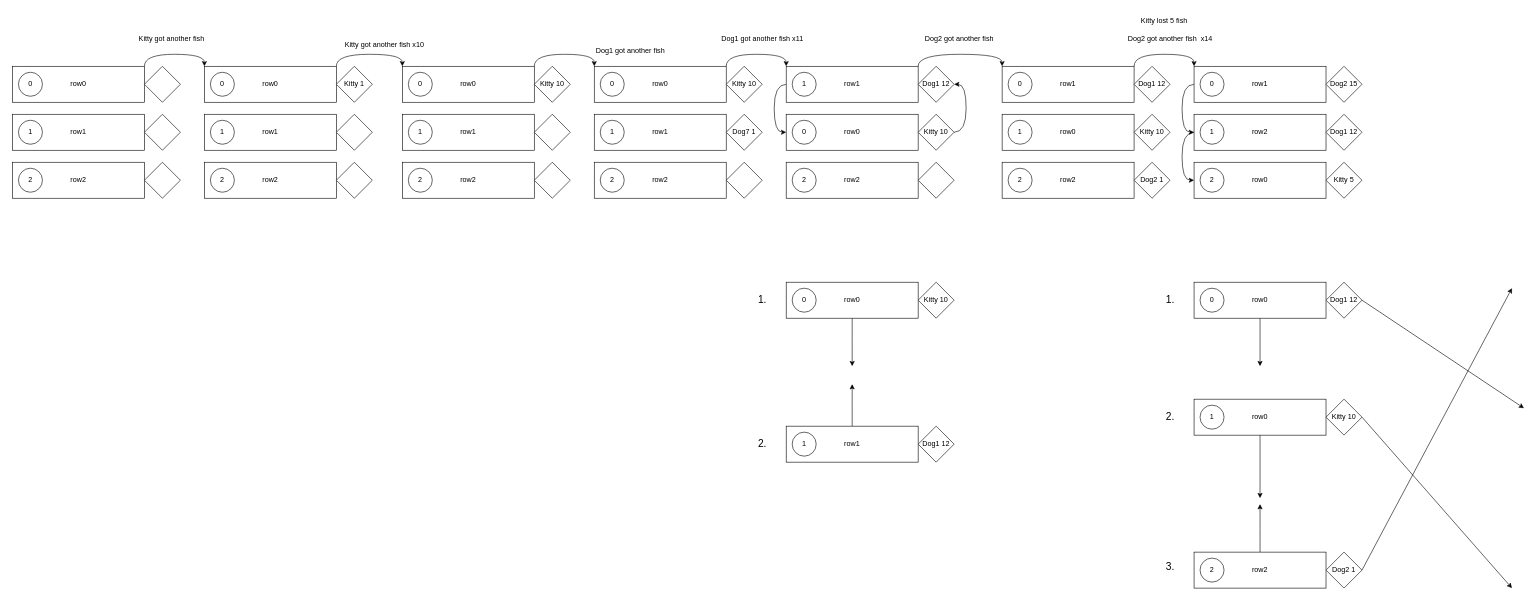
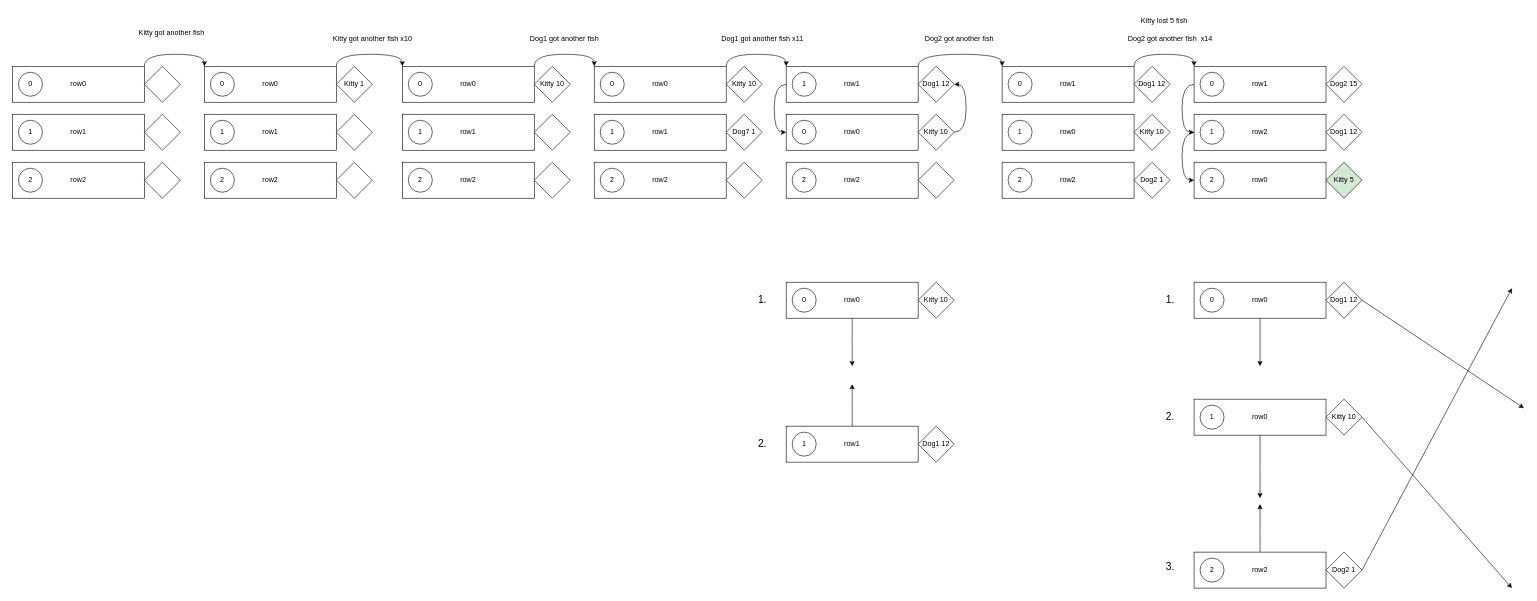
(171, 39) -> (171, 33)
(384, 45) -> (372, 39)
(630, 51) -> (564, 39)
(1344, 180) -> (1344, 180)
